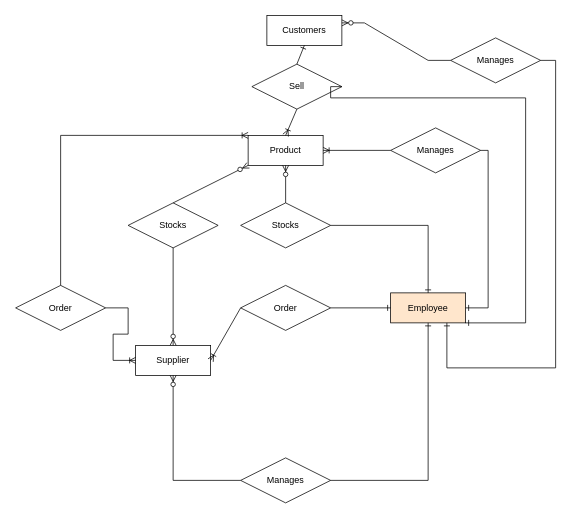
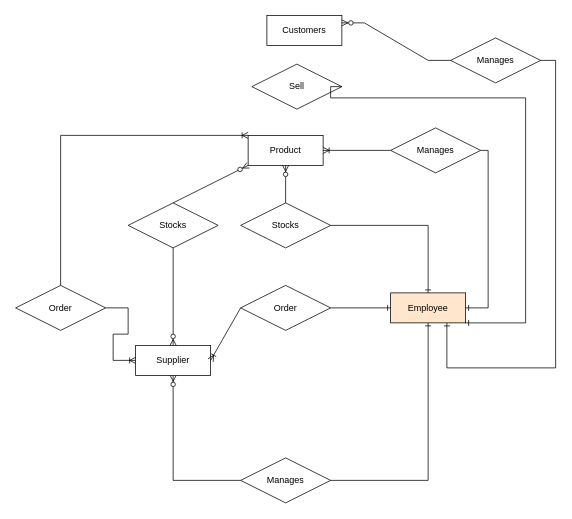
(300, 55) -> none
(291, 122) -> none
